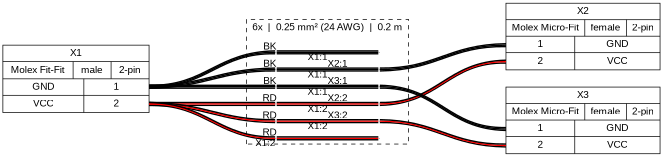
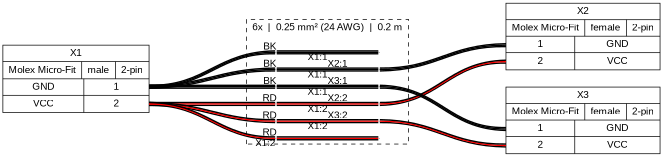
(38, 70) -> (42, 70)
